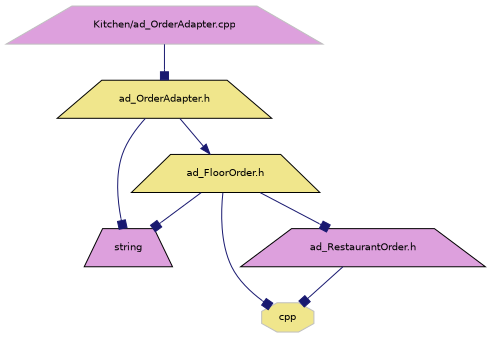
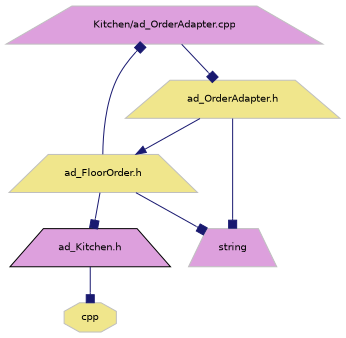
(164, 99) -> (233, 99)
(226, 173) -> (103, 173)
(128, 248) -> (233, 248)
(363, 248) -> (90, 248)
(227, 253) -> (109, 100)
